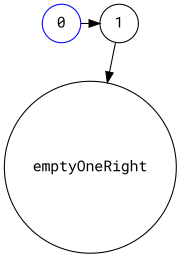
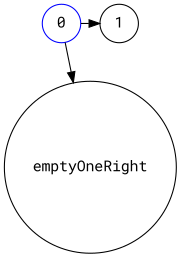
(113, 57) -> (68, 57)
